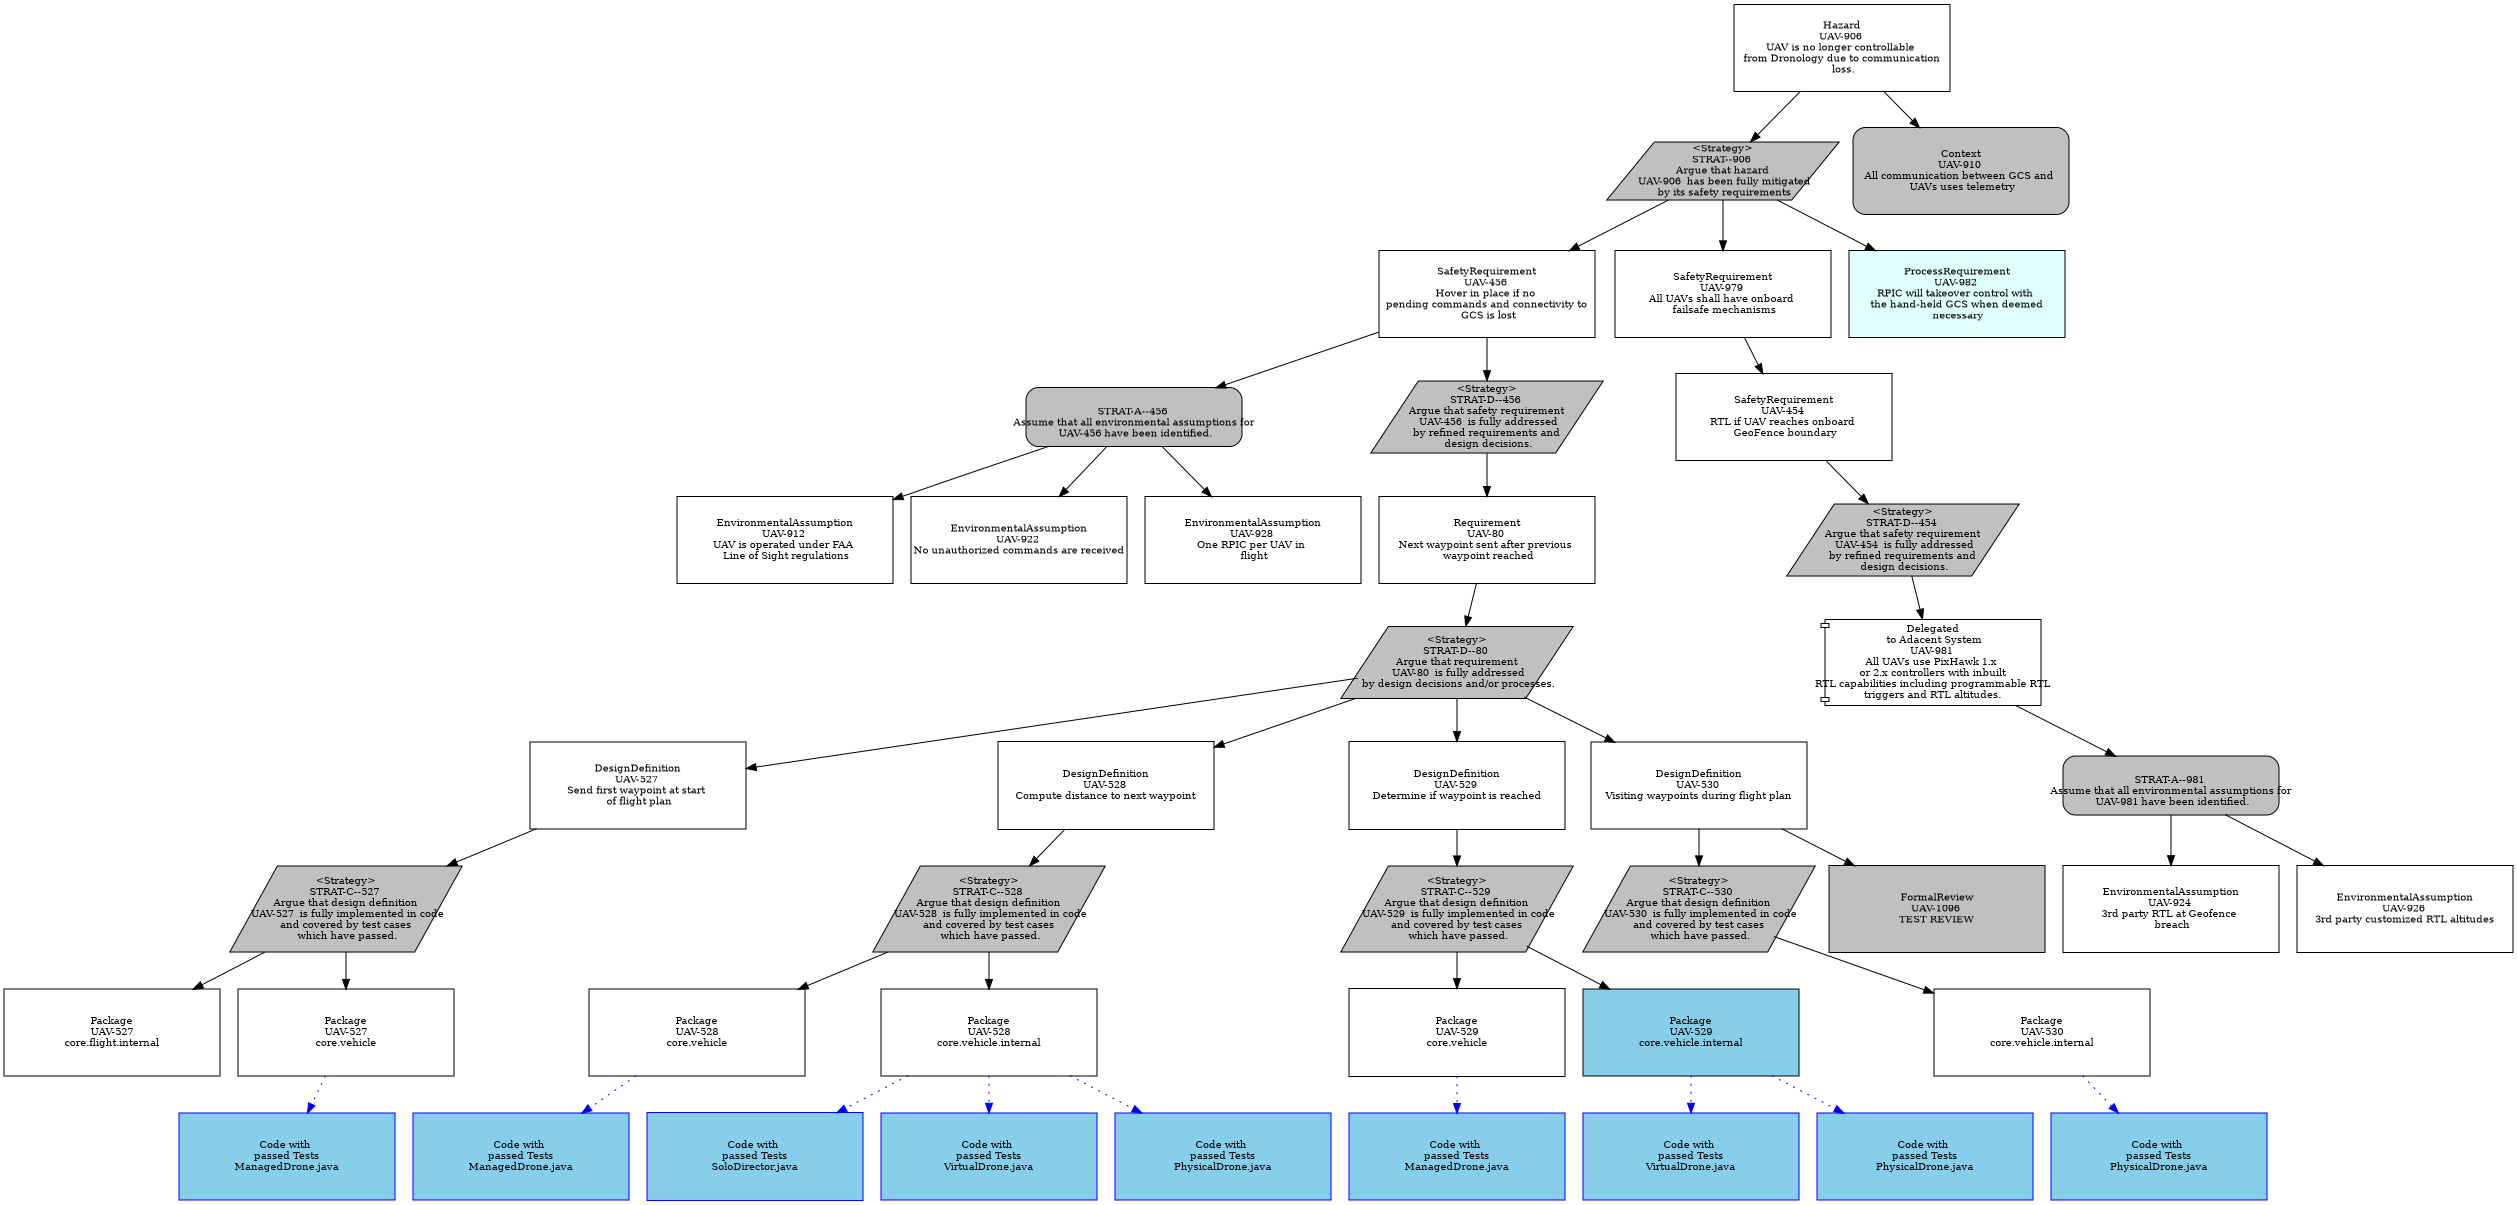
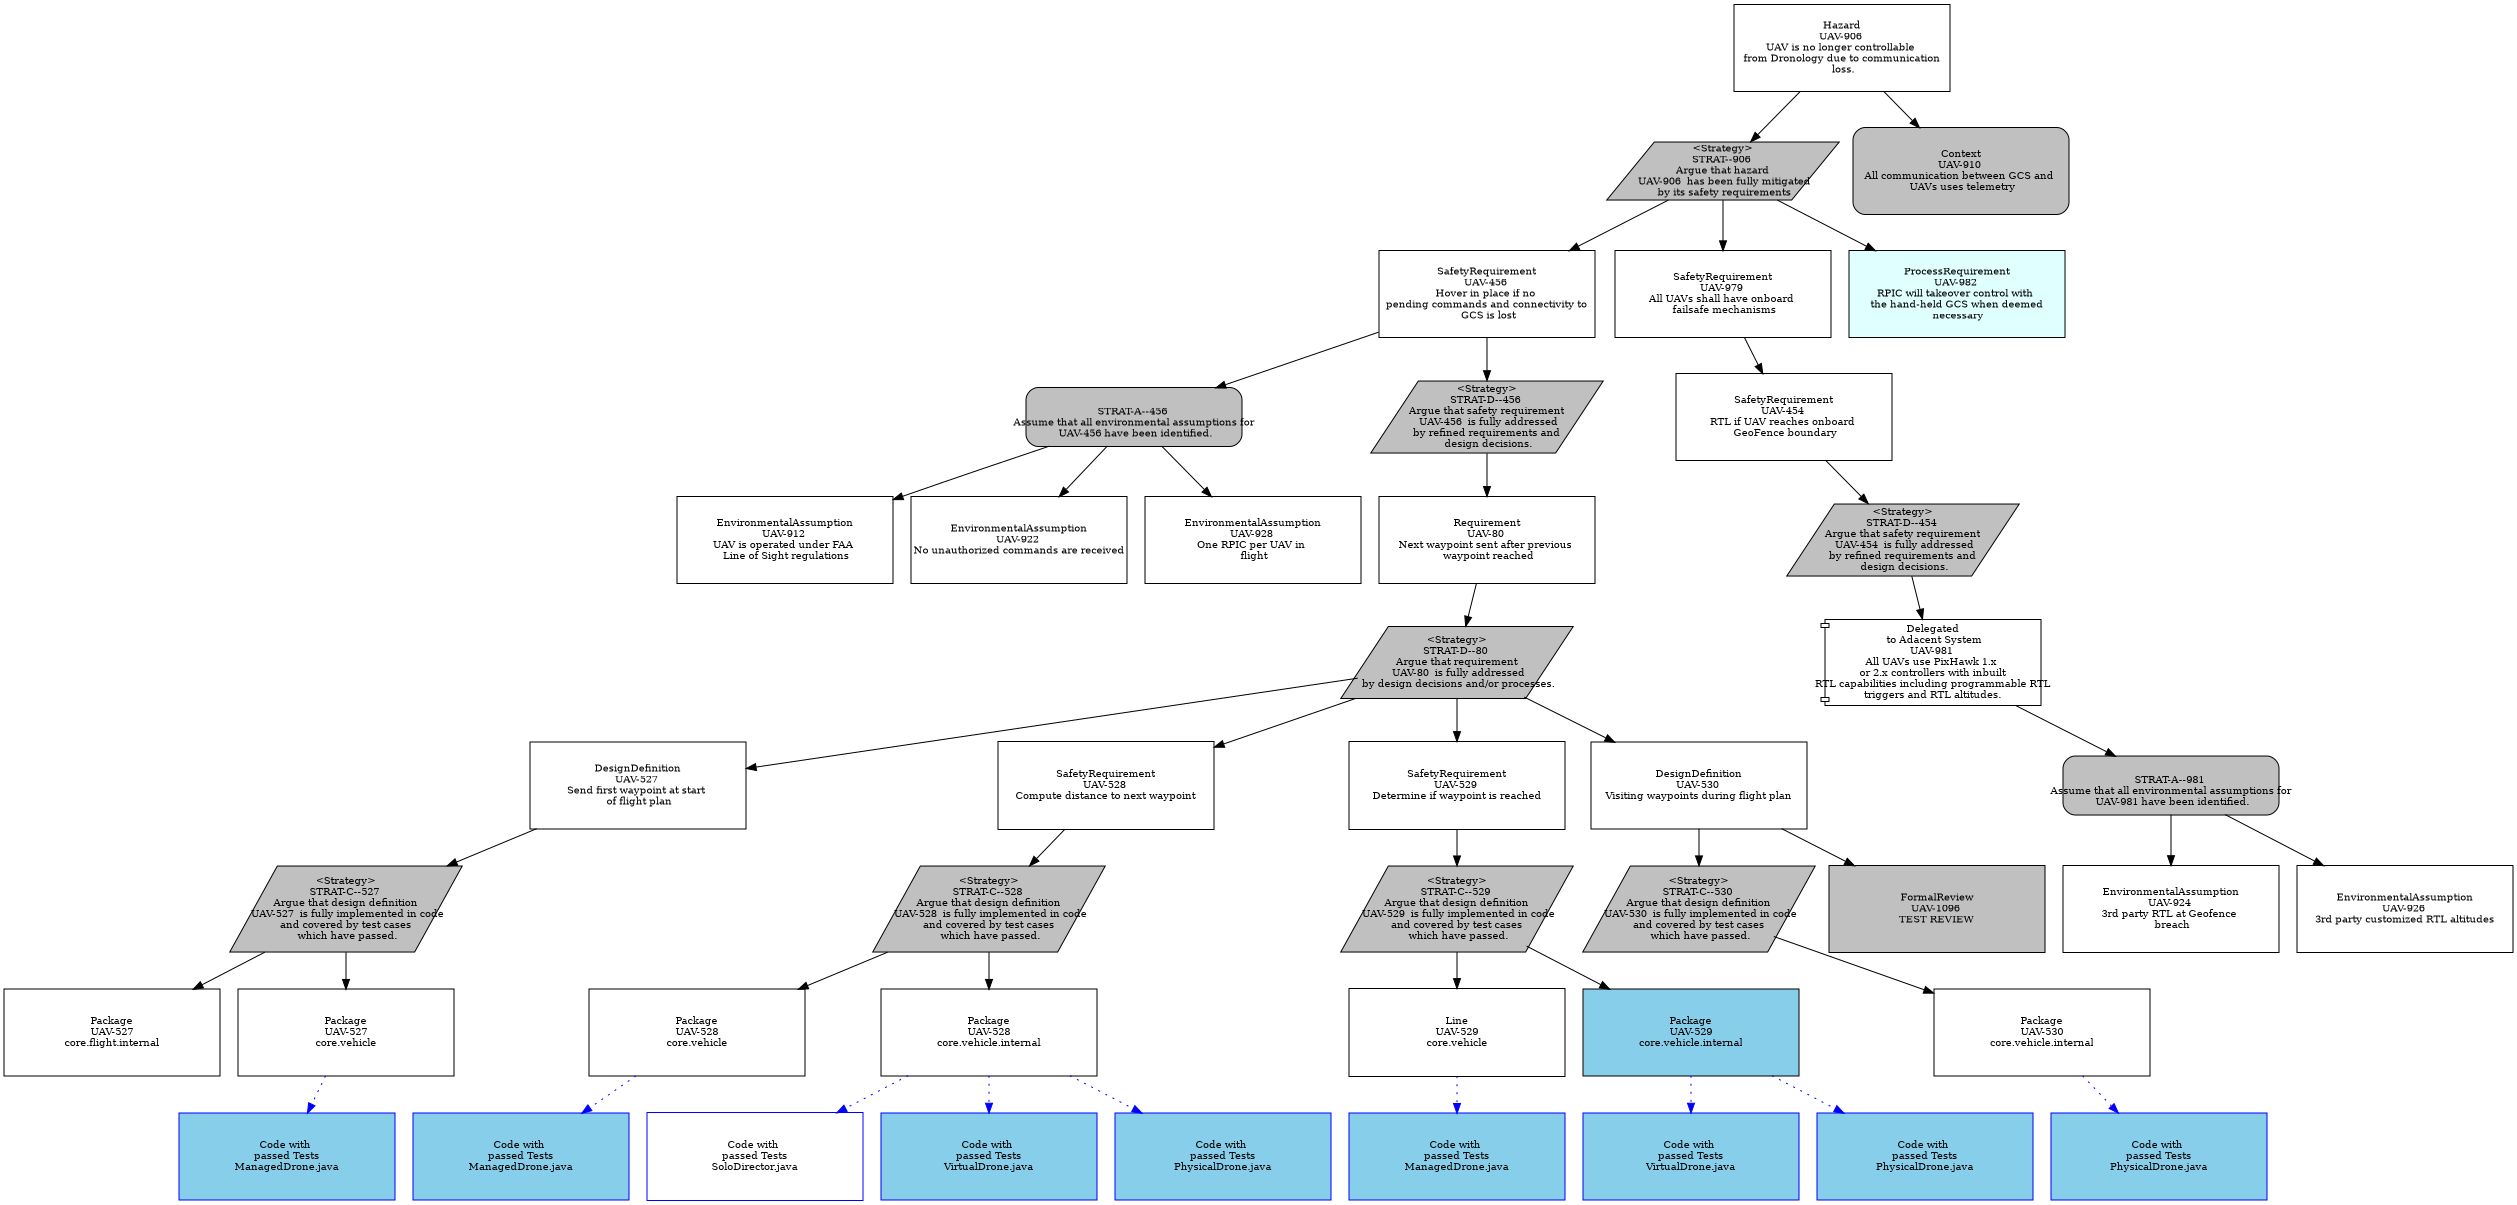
(1106, 786) -> (1106, 786)
(1457, 786) -> (1457, 786)
(1457, 1032) -> (1457, 1032)
(755, 1156) -> (755, 1156)
